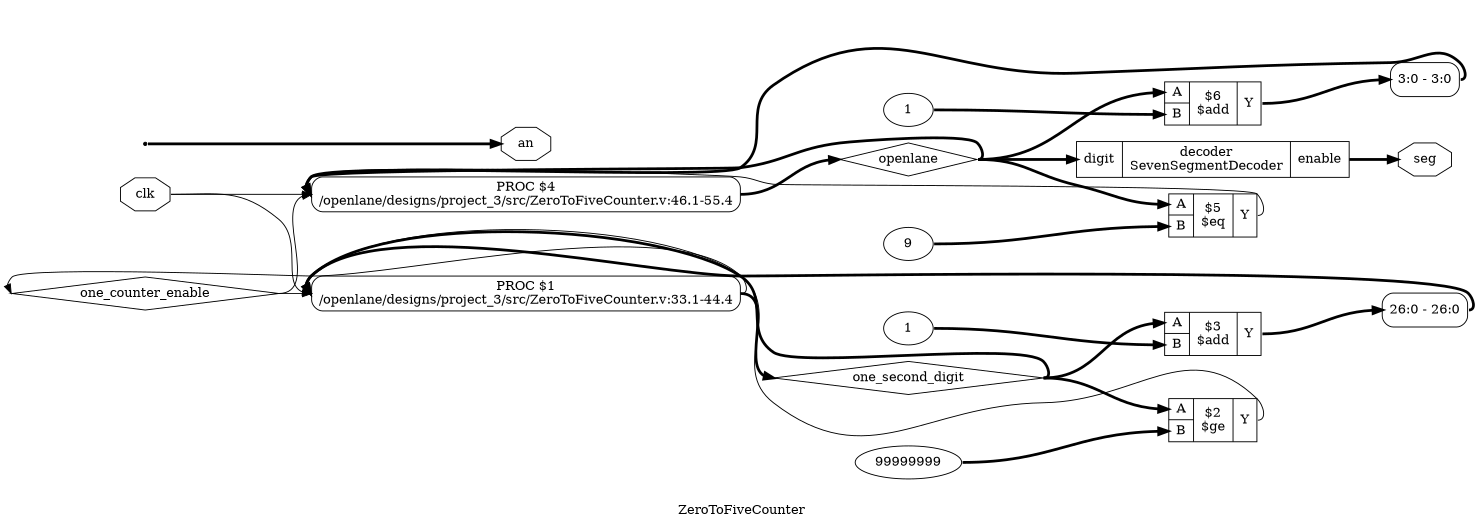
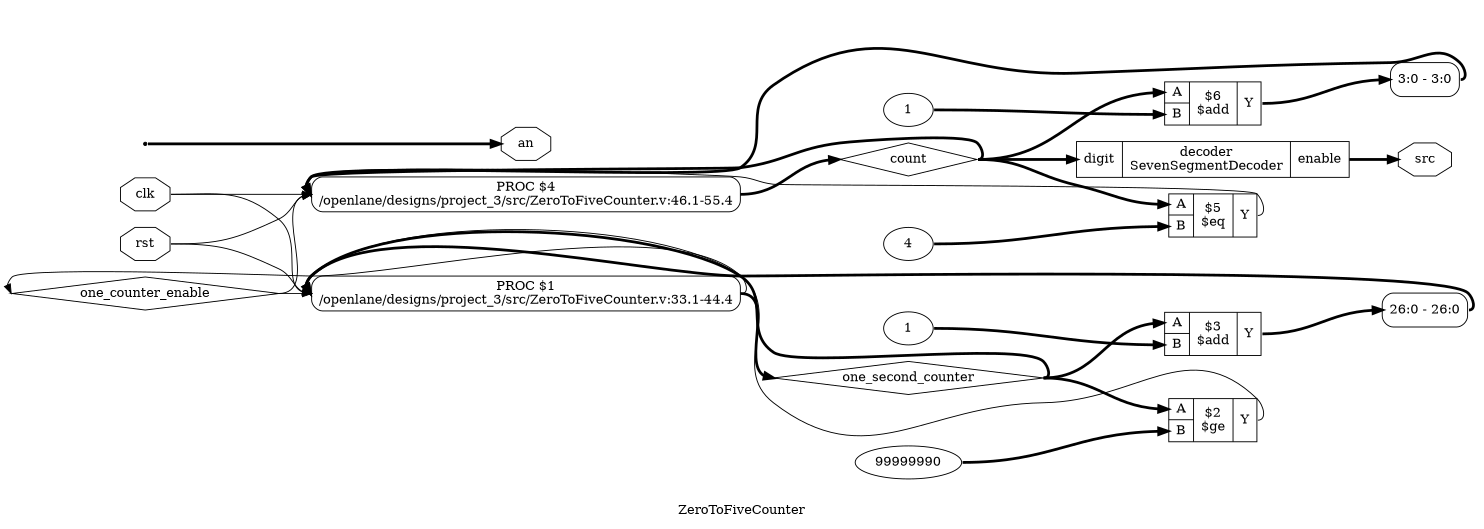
(908, 159) -> (908, 159)
(1425, 159) -> (1425, 159)
none -> (145, 244)
(908, 244) -> (908, 244)
(908, 378) -> (908, 378)
(908, 462) -> (908, 462)
